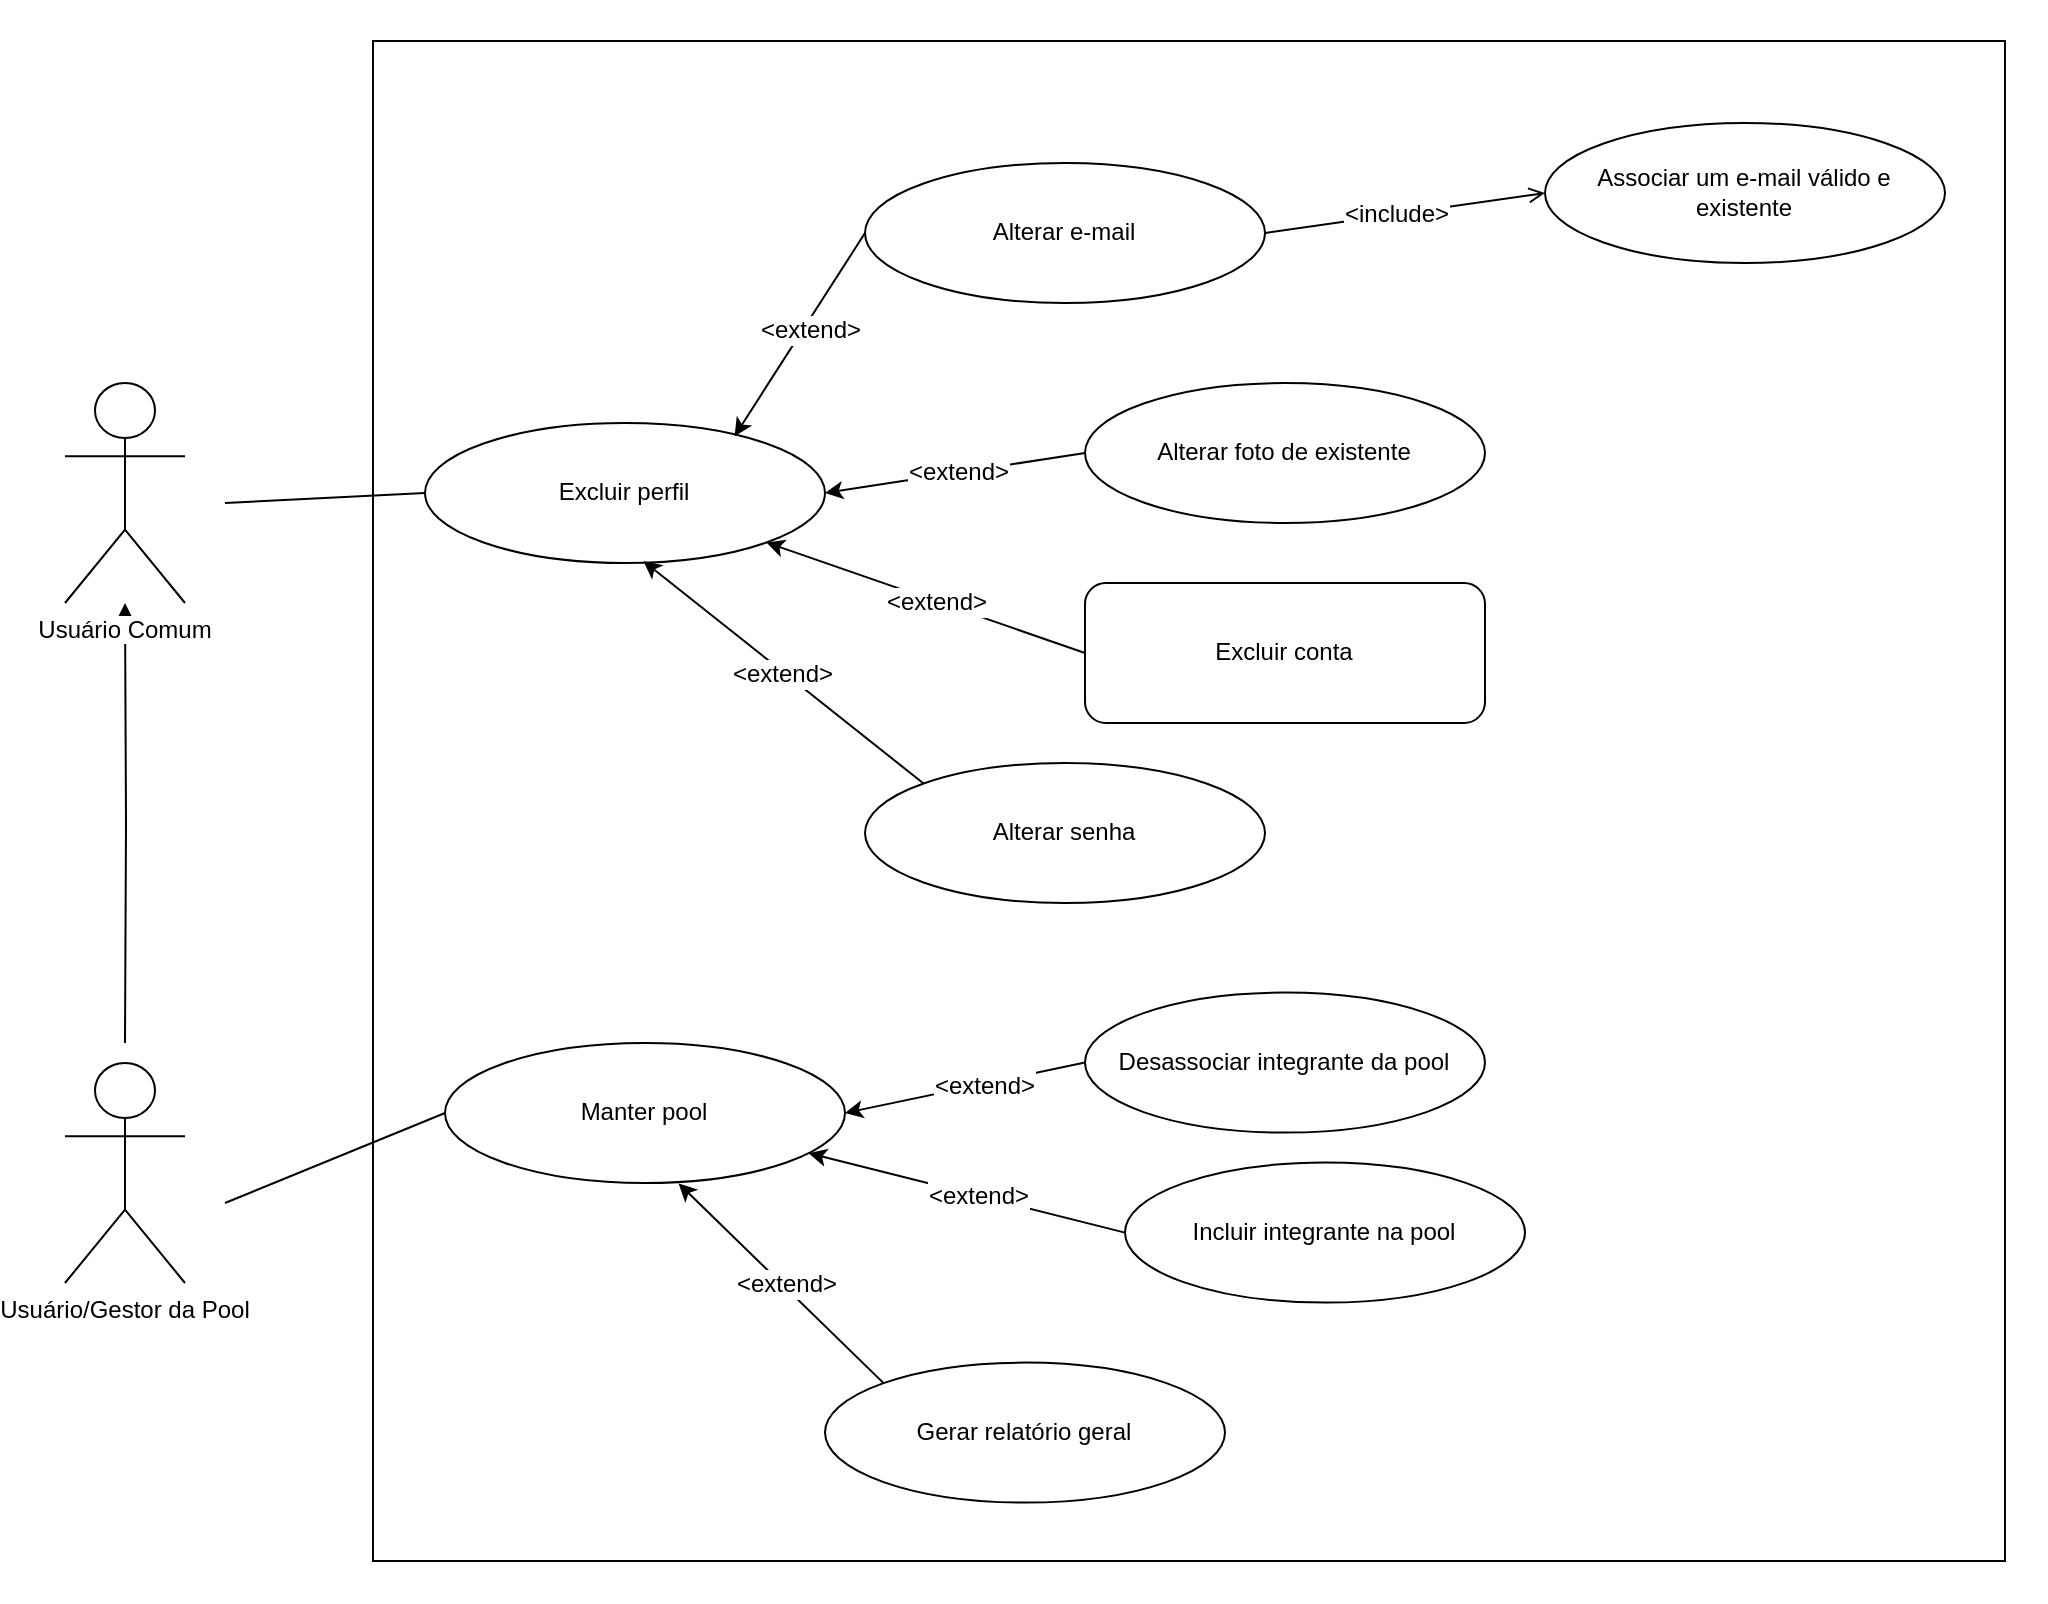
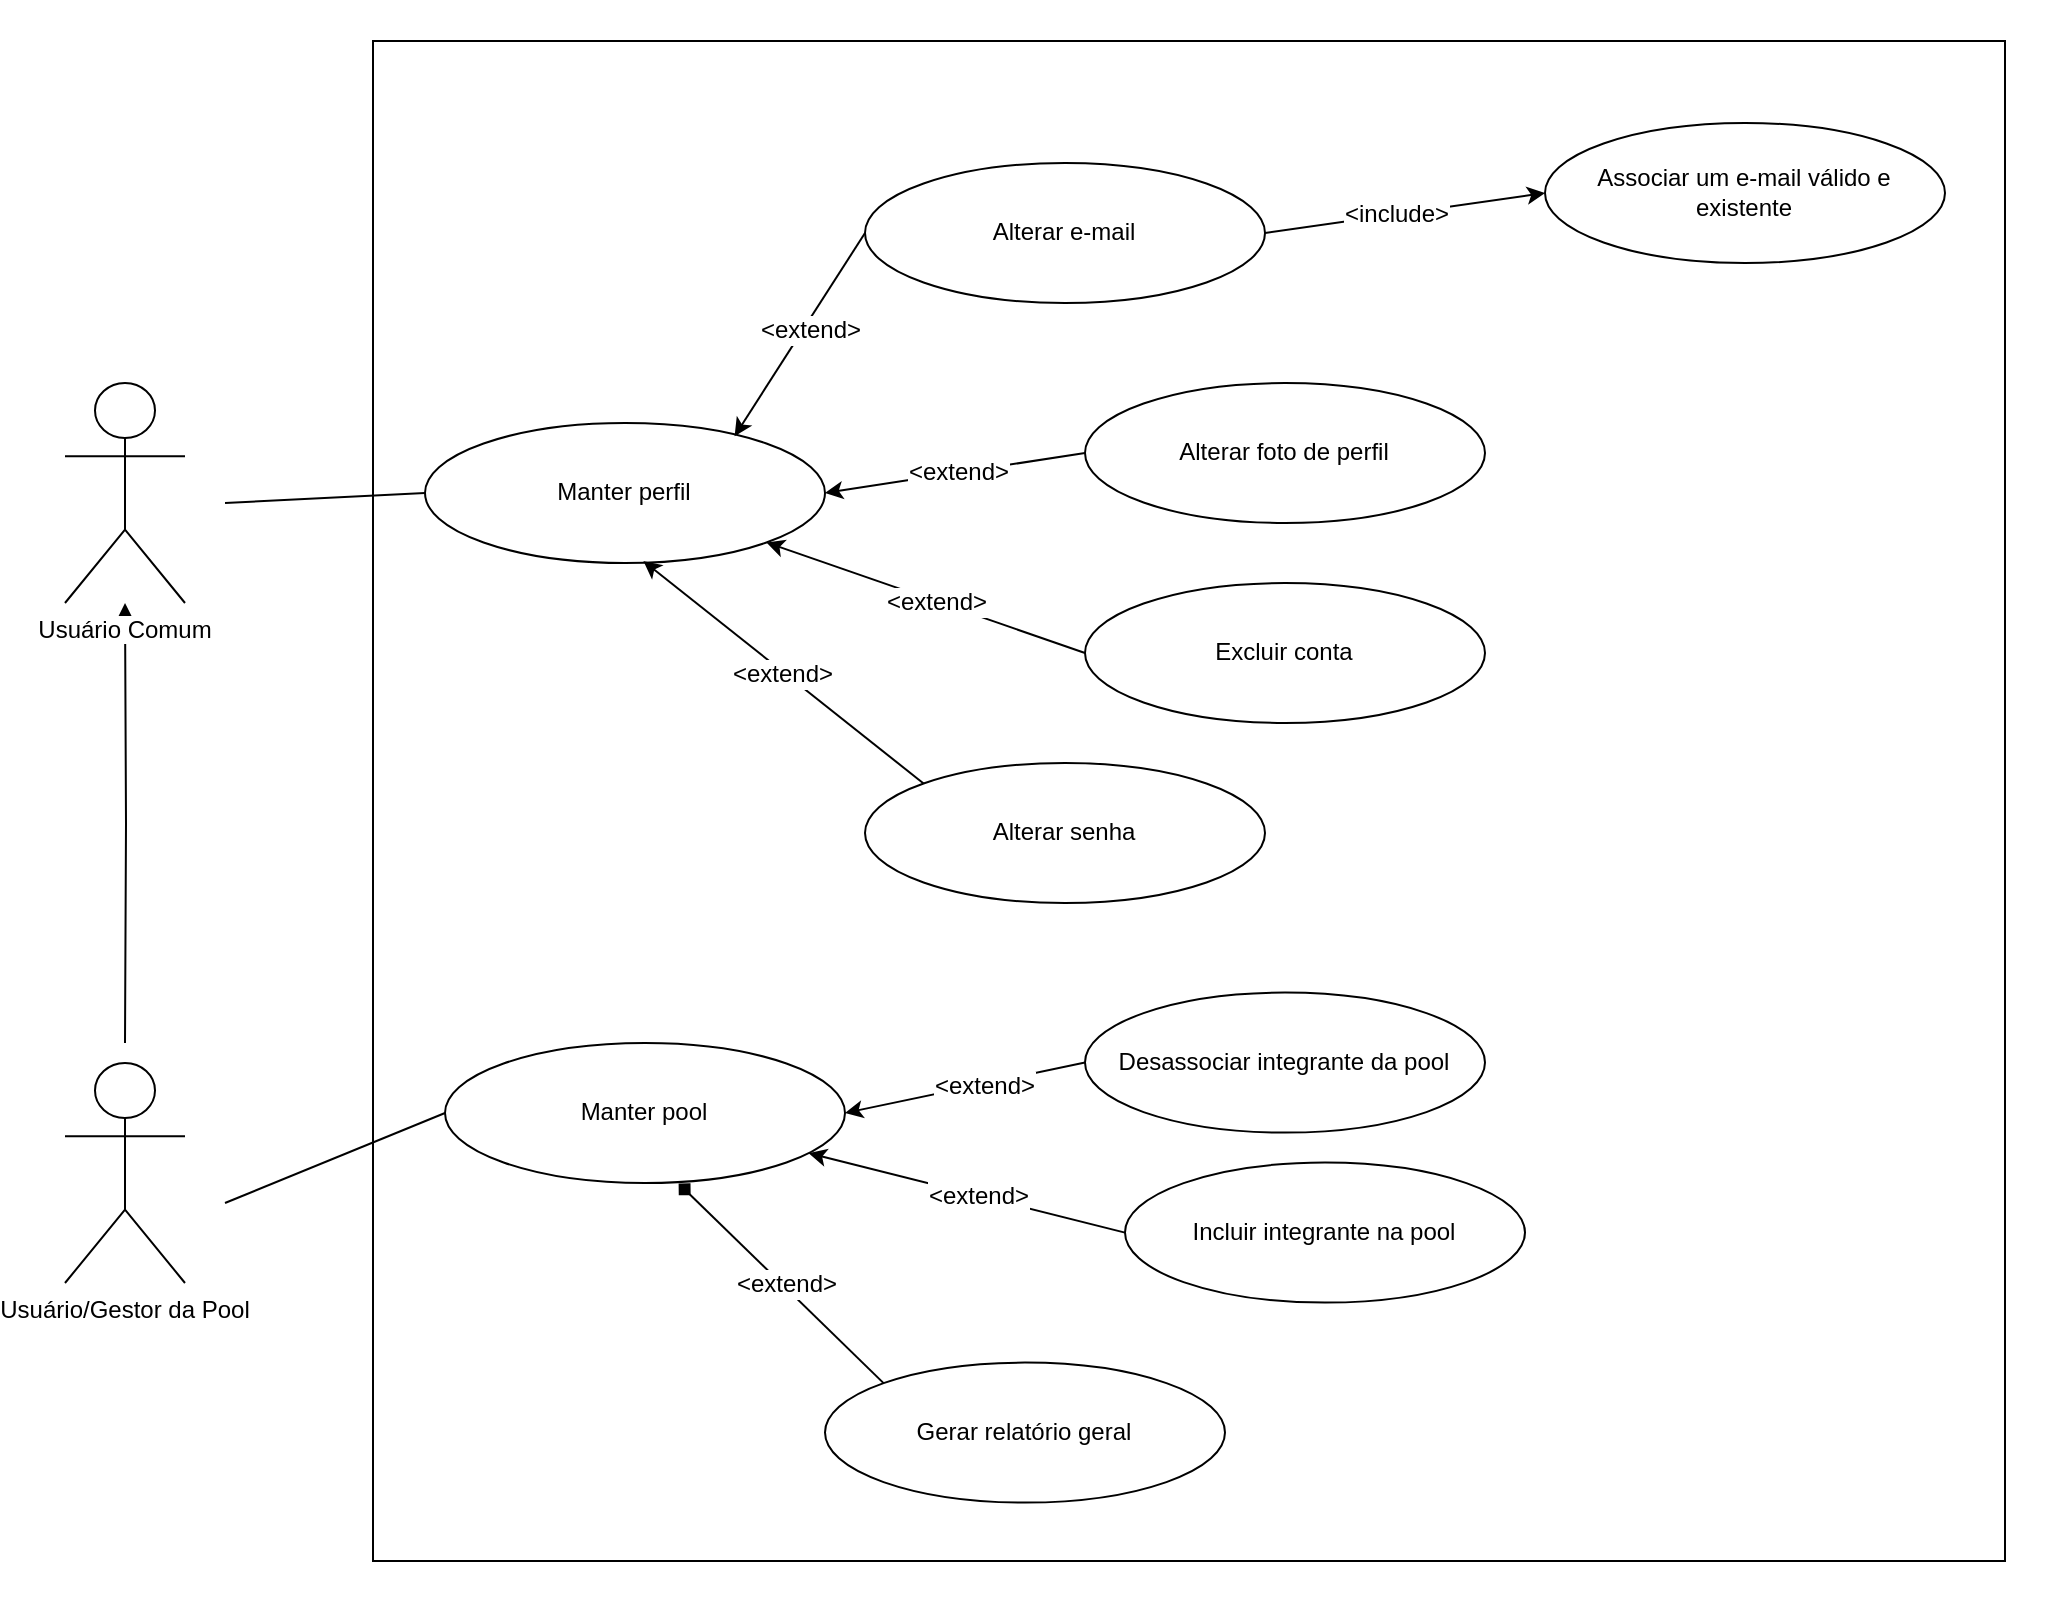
(1533, 195) -> (1530, 195)
(1285, 453) -> (1285, 453)
(625, 493) -> (625, 493)
(1285, 653) -> (1285, 653)
(689, 1194) -> (690, 1195)
